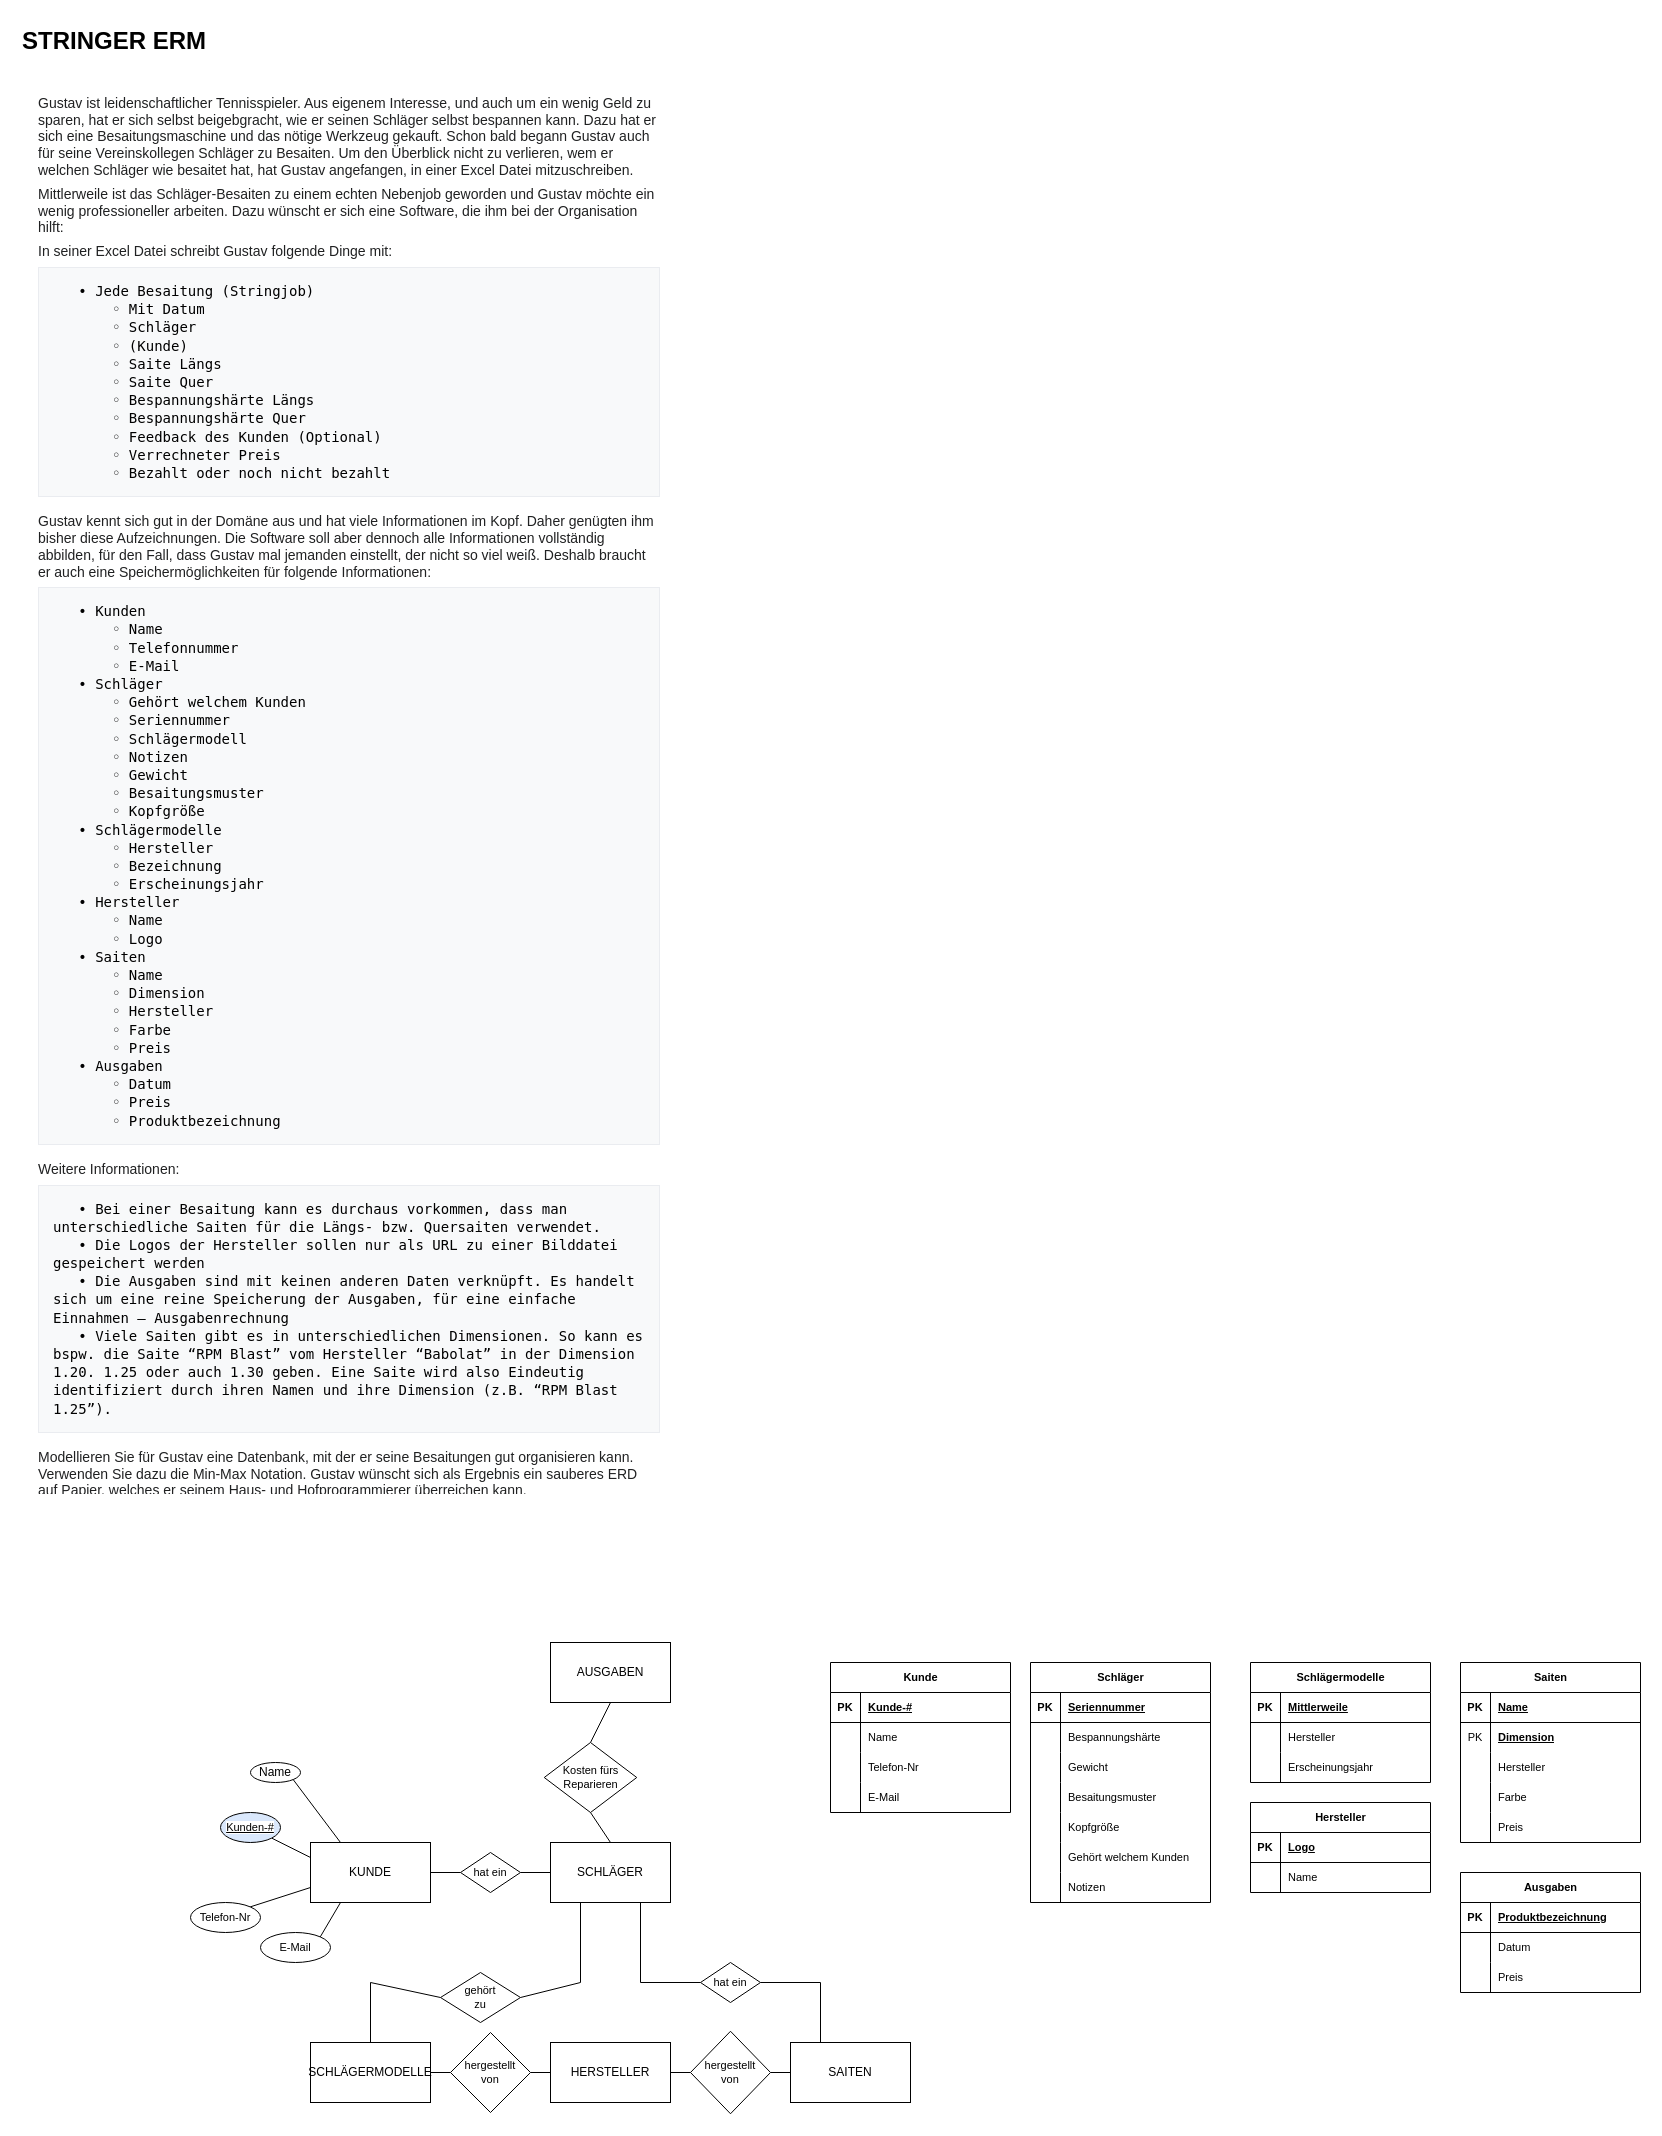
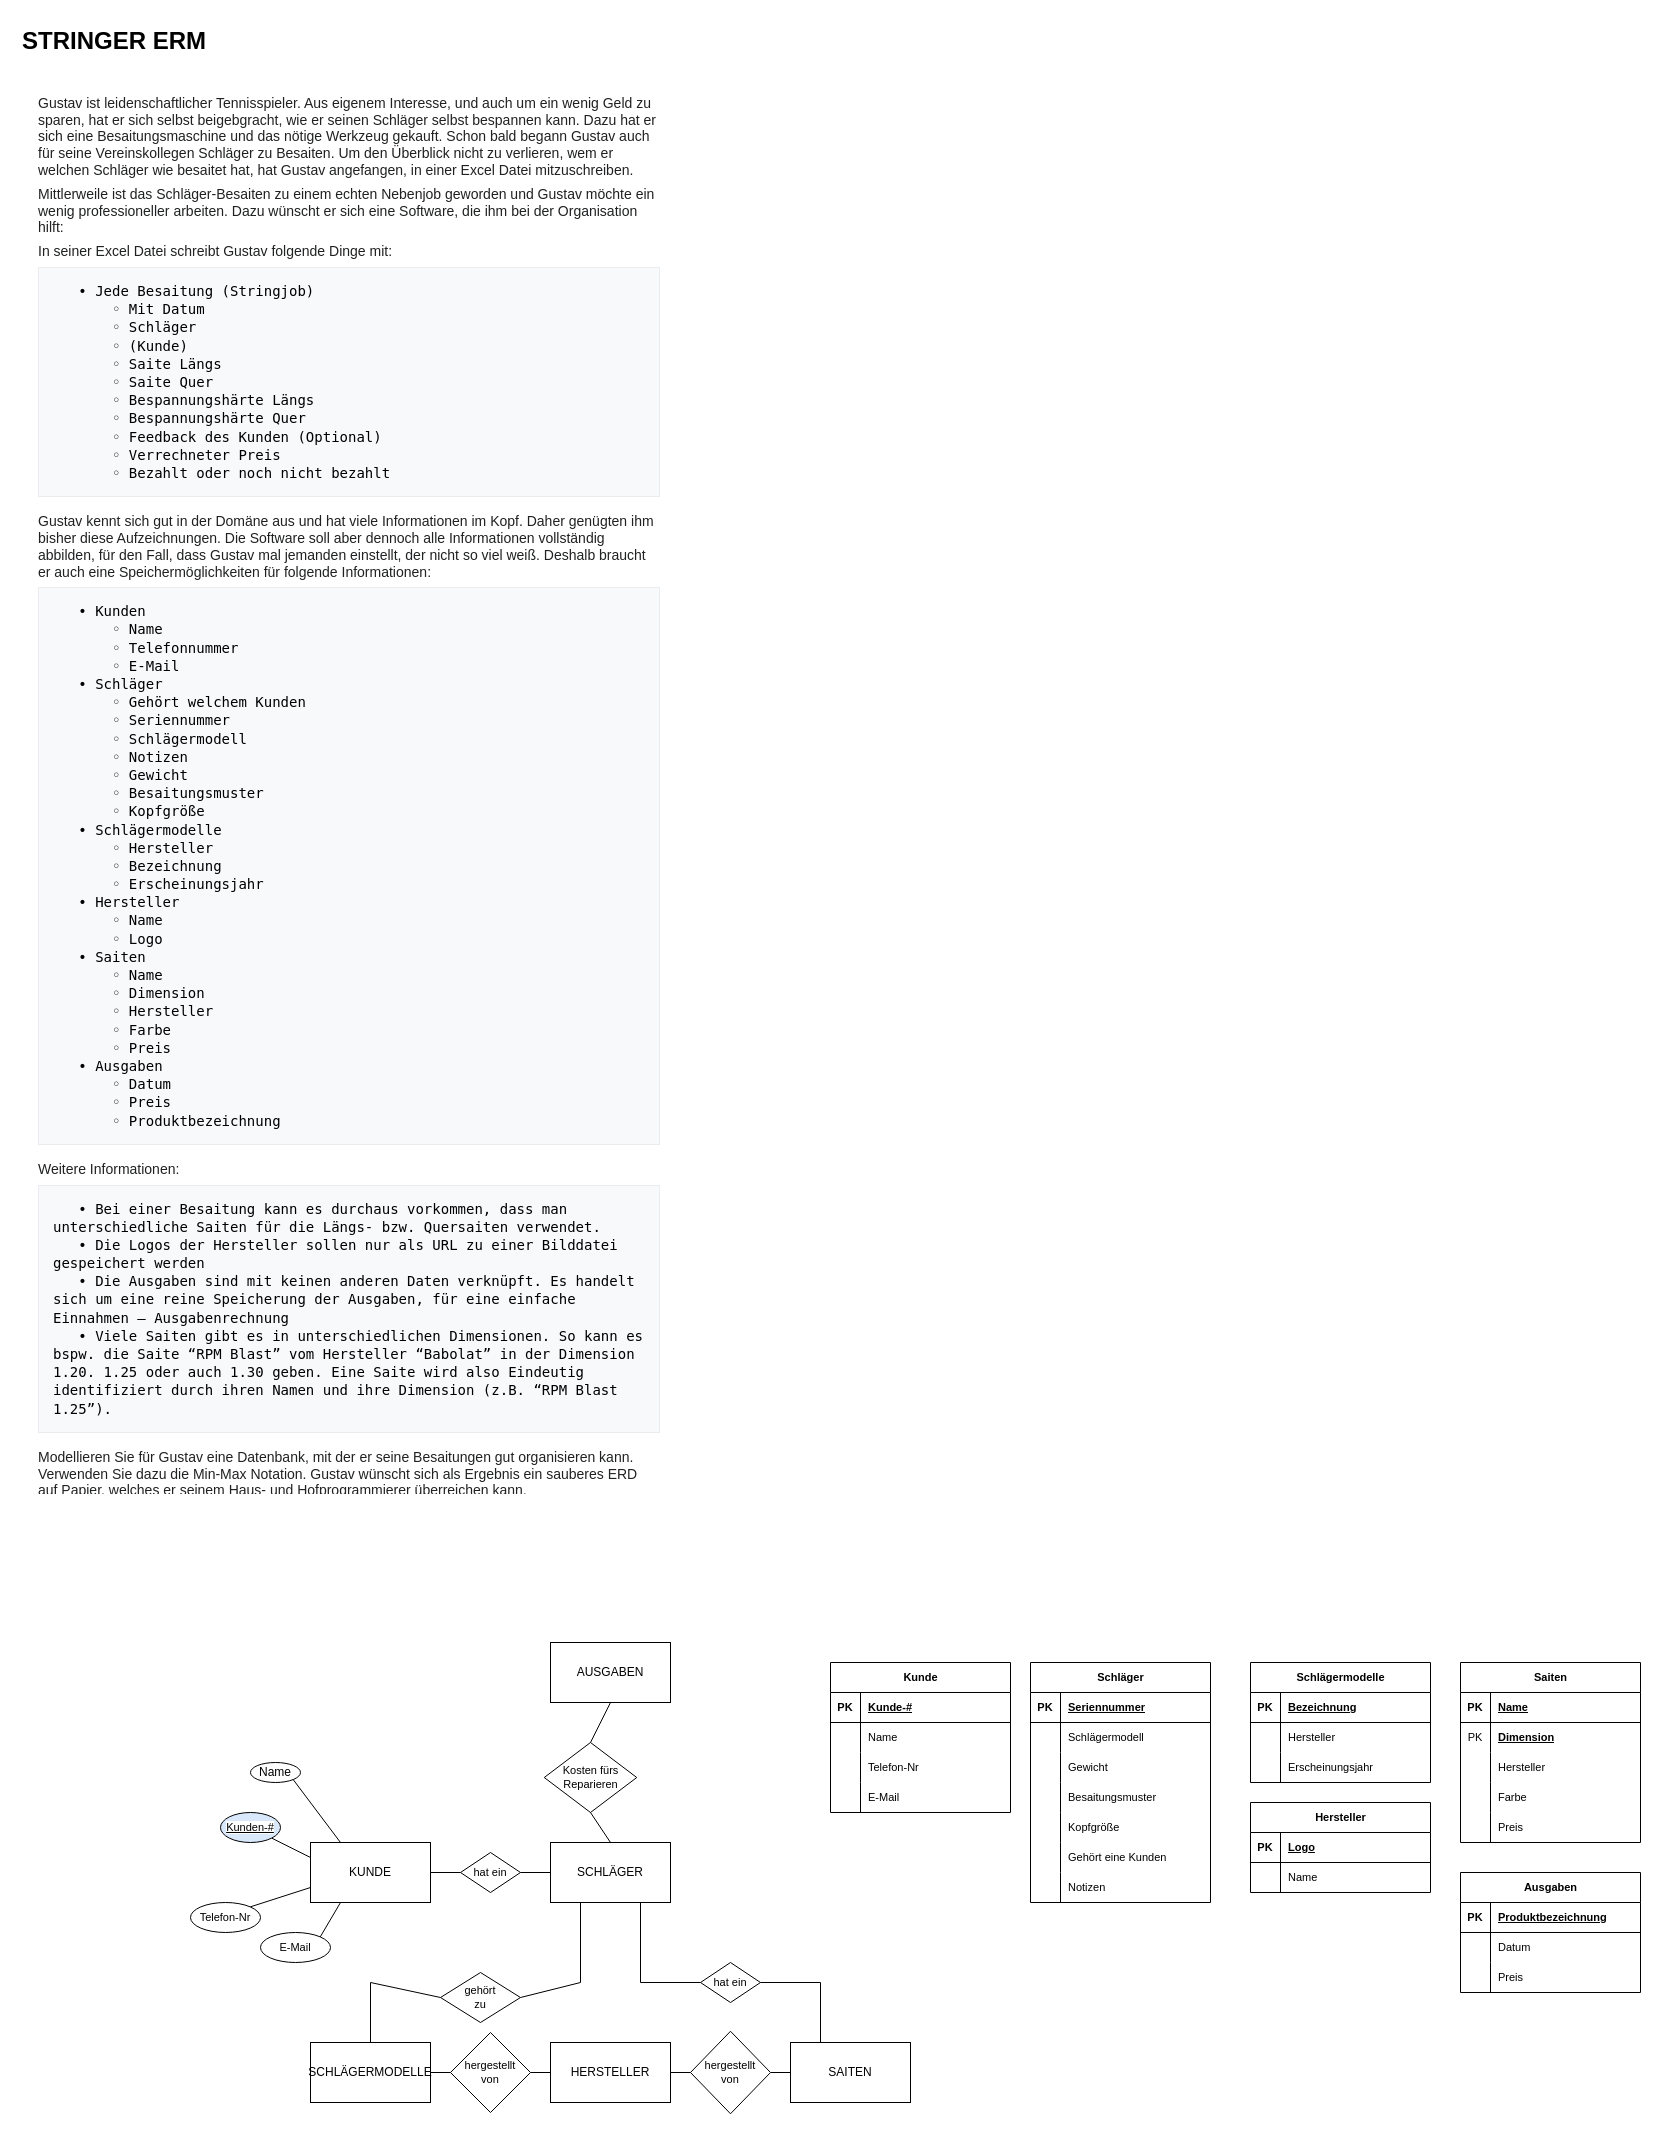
(1320, 1708) -> (1321, 1708)
(1118, 1738) -> (1107, 1738)
(1129, 1858) -> (1120, 1858)
